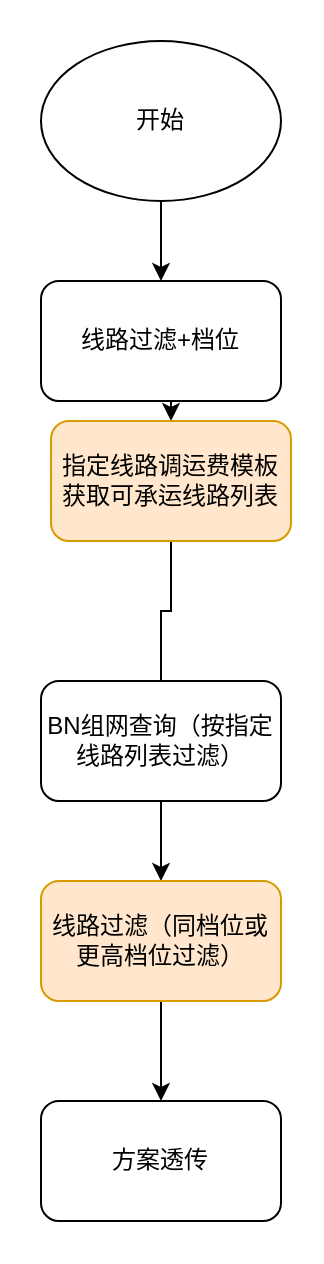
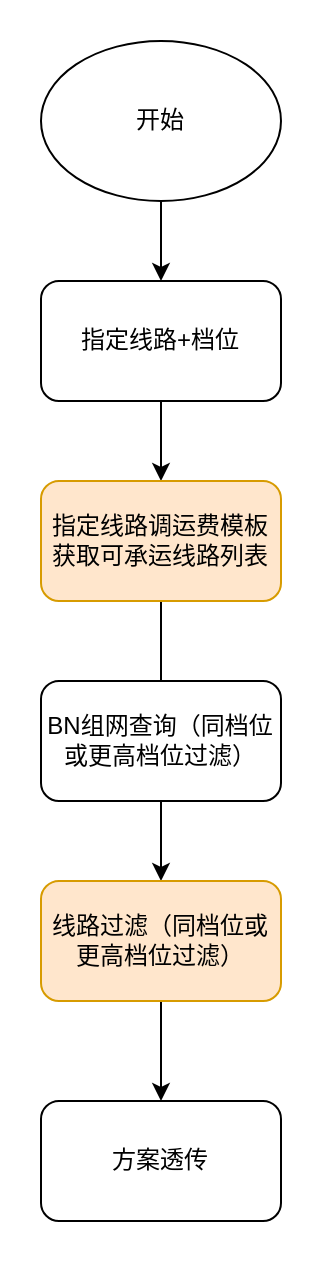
(161, 341) -> (161, 341)
(171, 481) -> (161, 541)
(161, 741) -> (161, 741)
